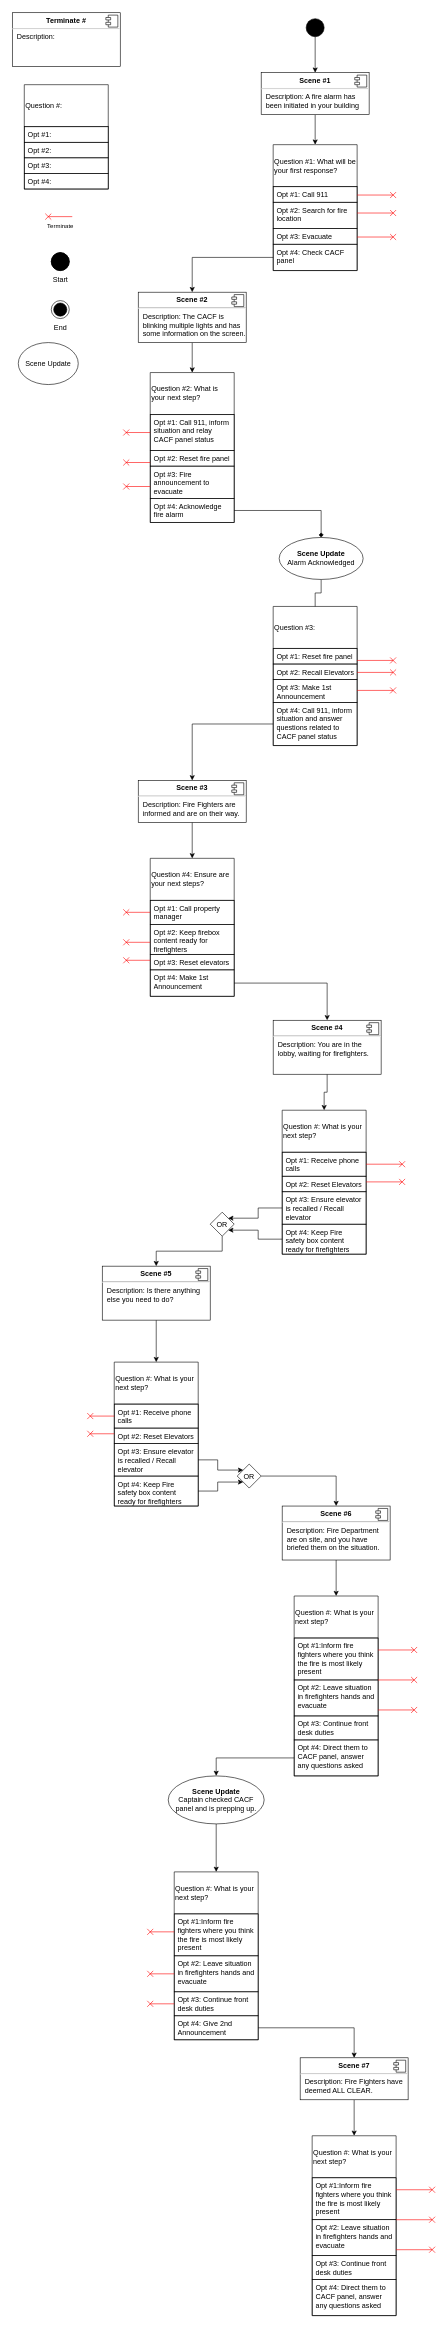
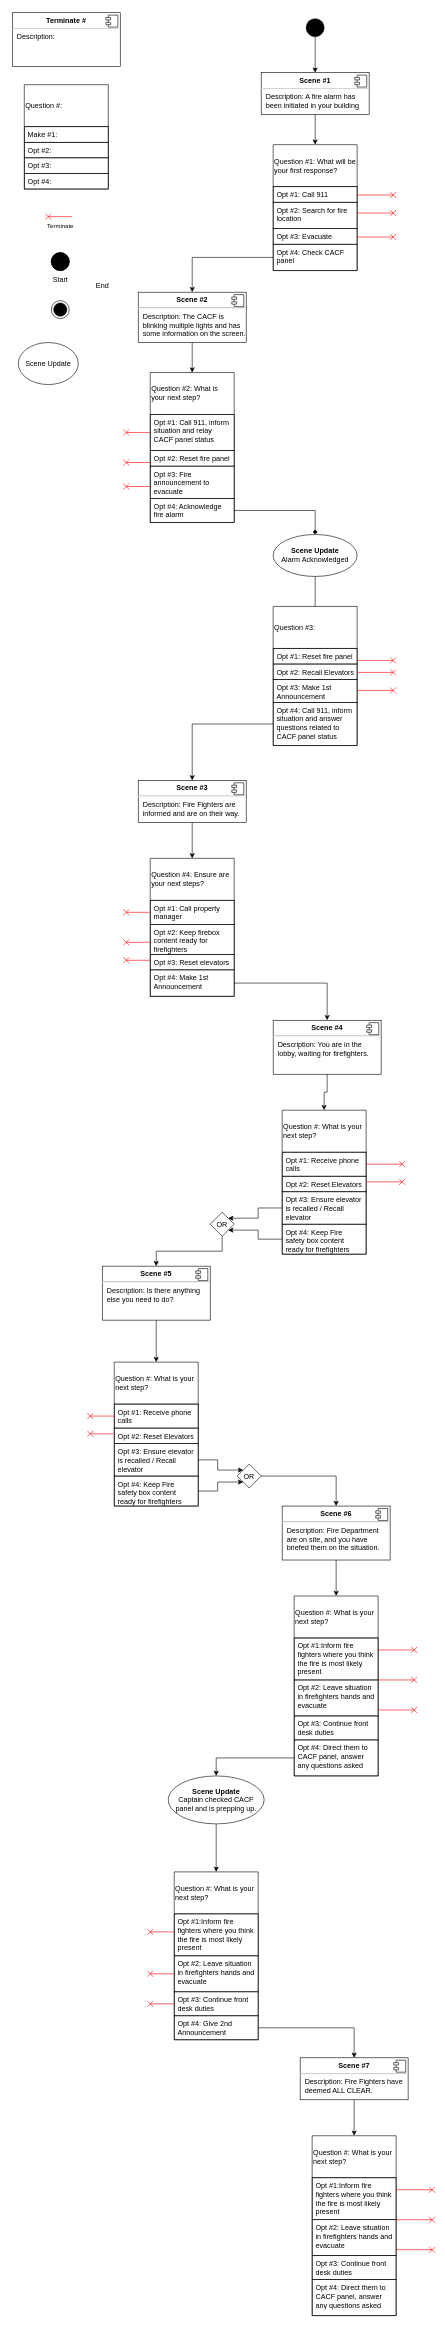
(40, 135) -> (42, 135)
(60, 327) -> (102, 285)
(321, 558) -> (315, 555)
